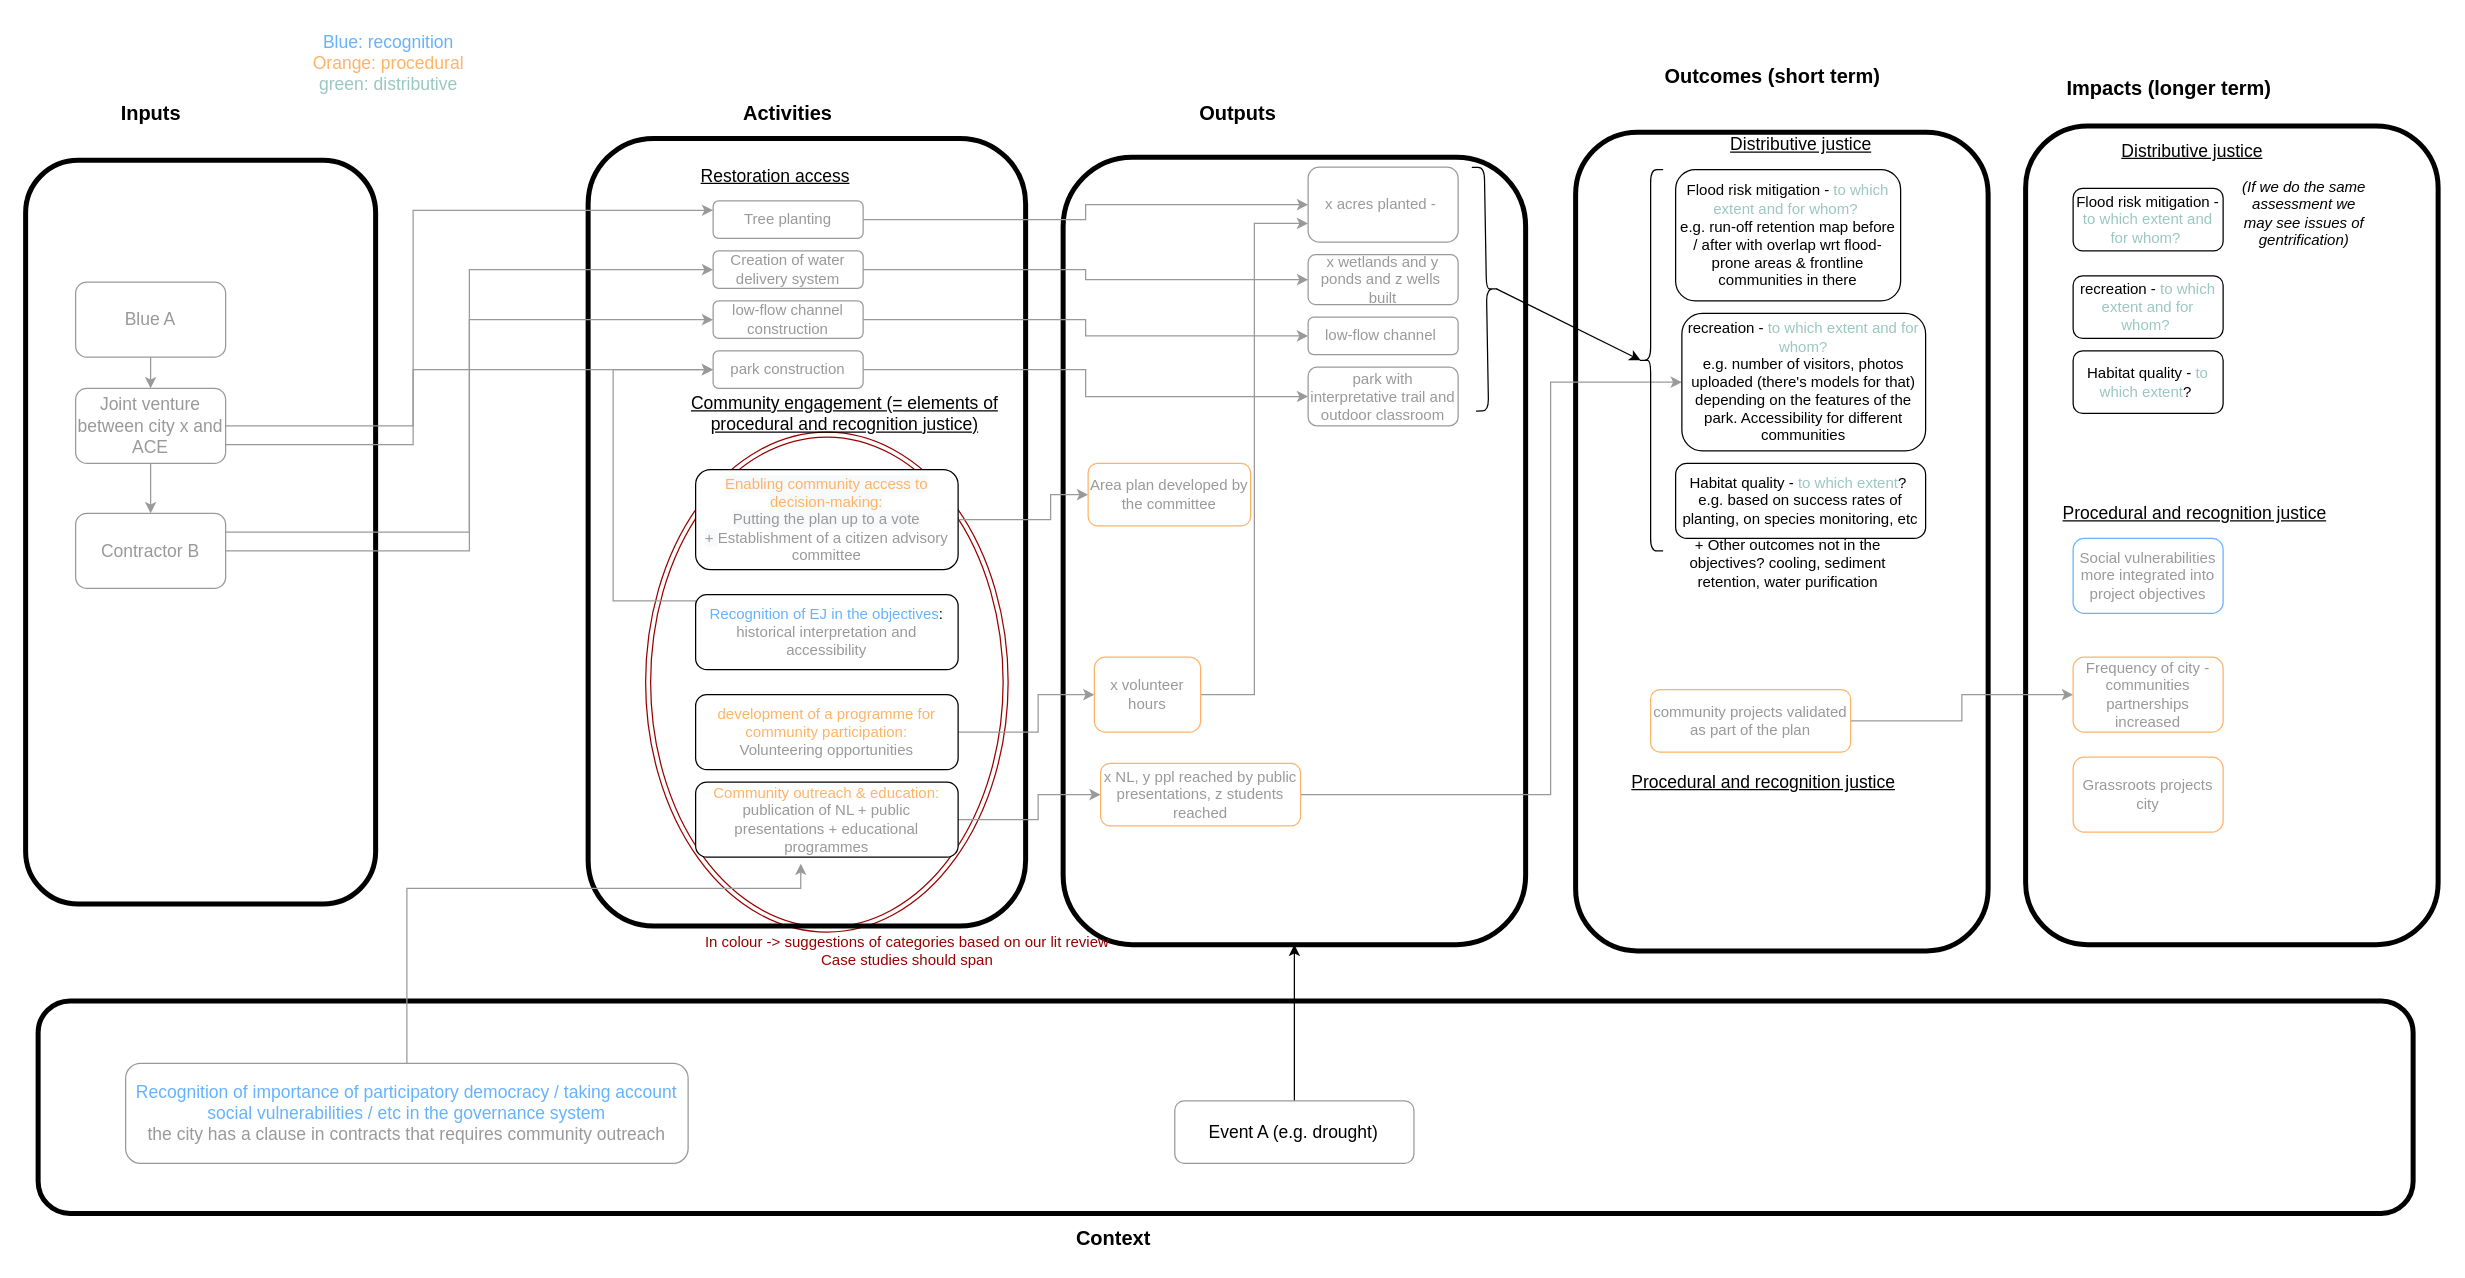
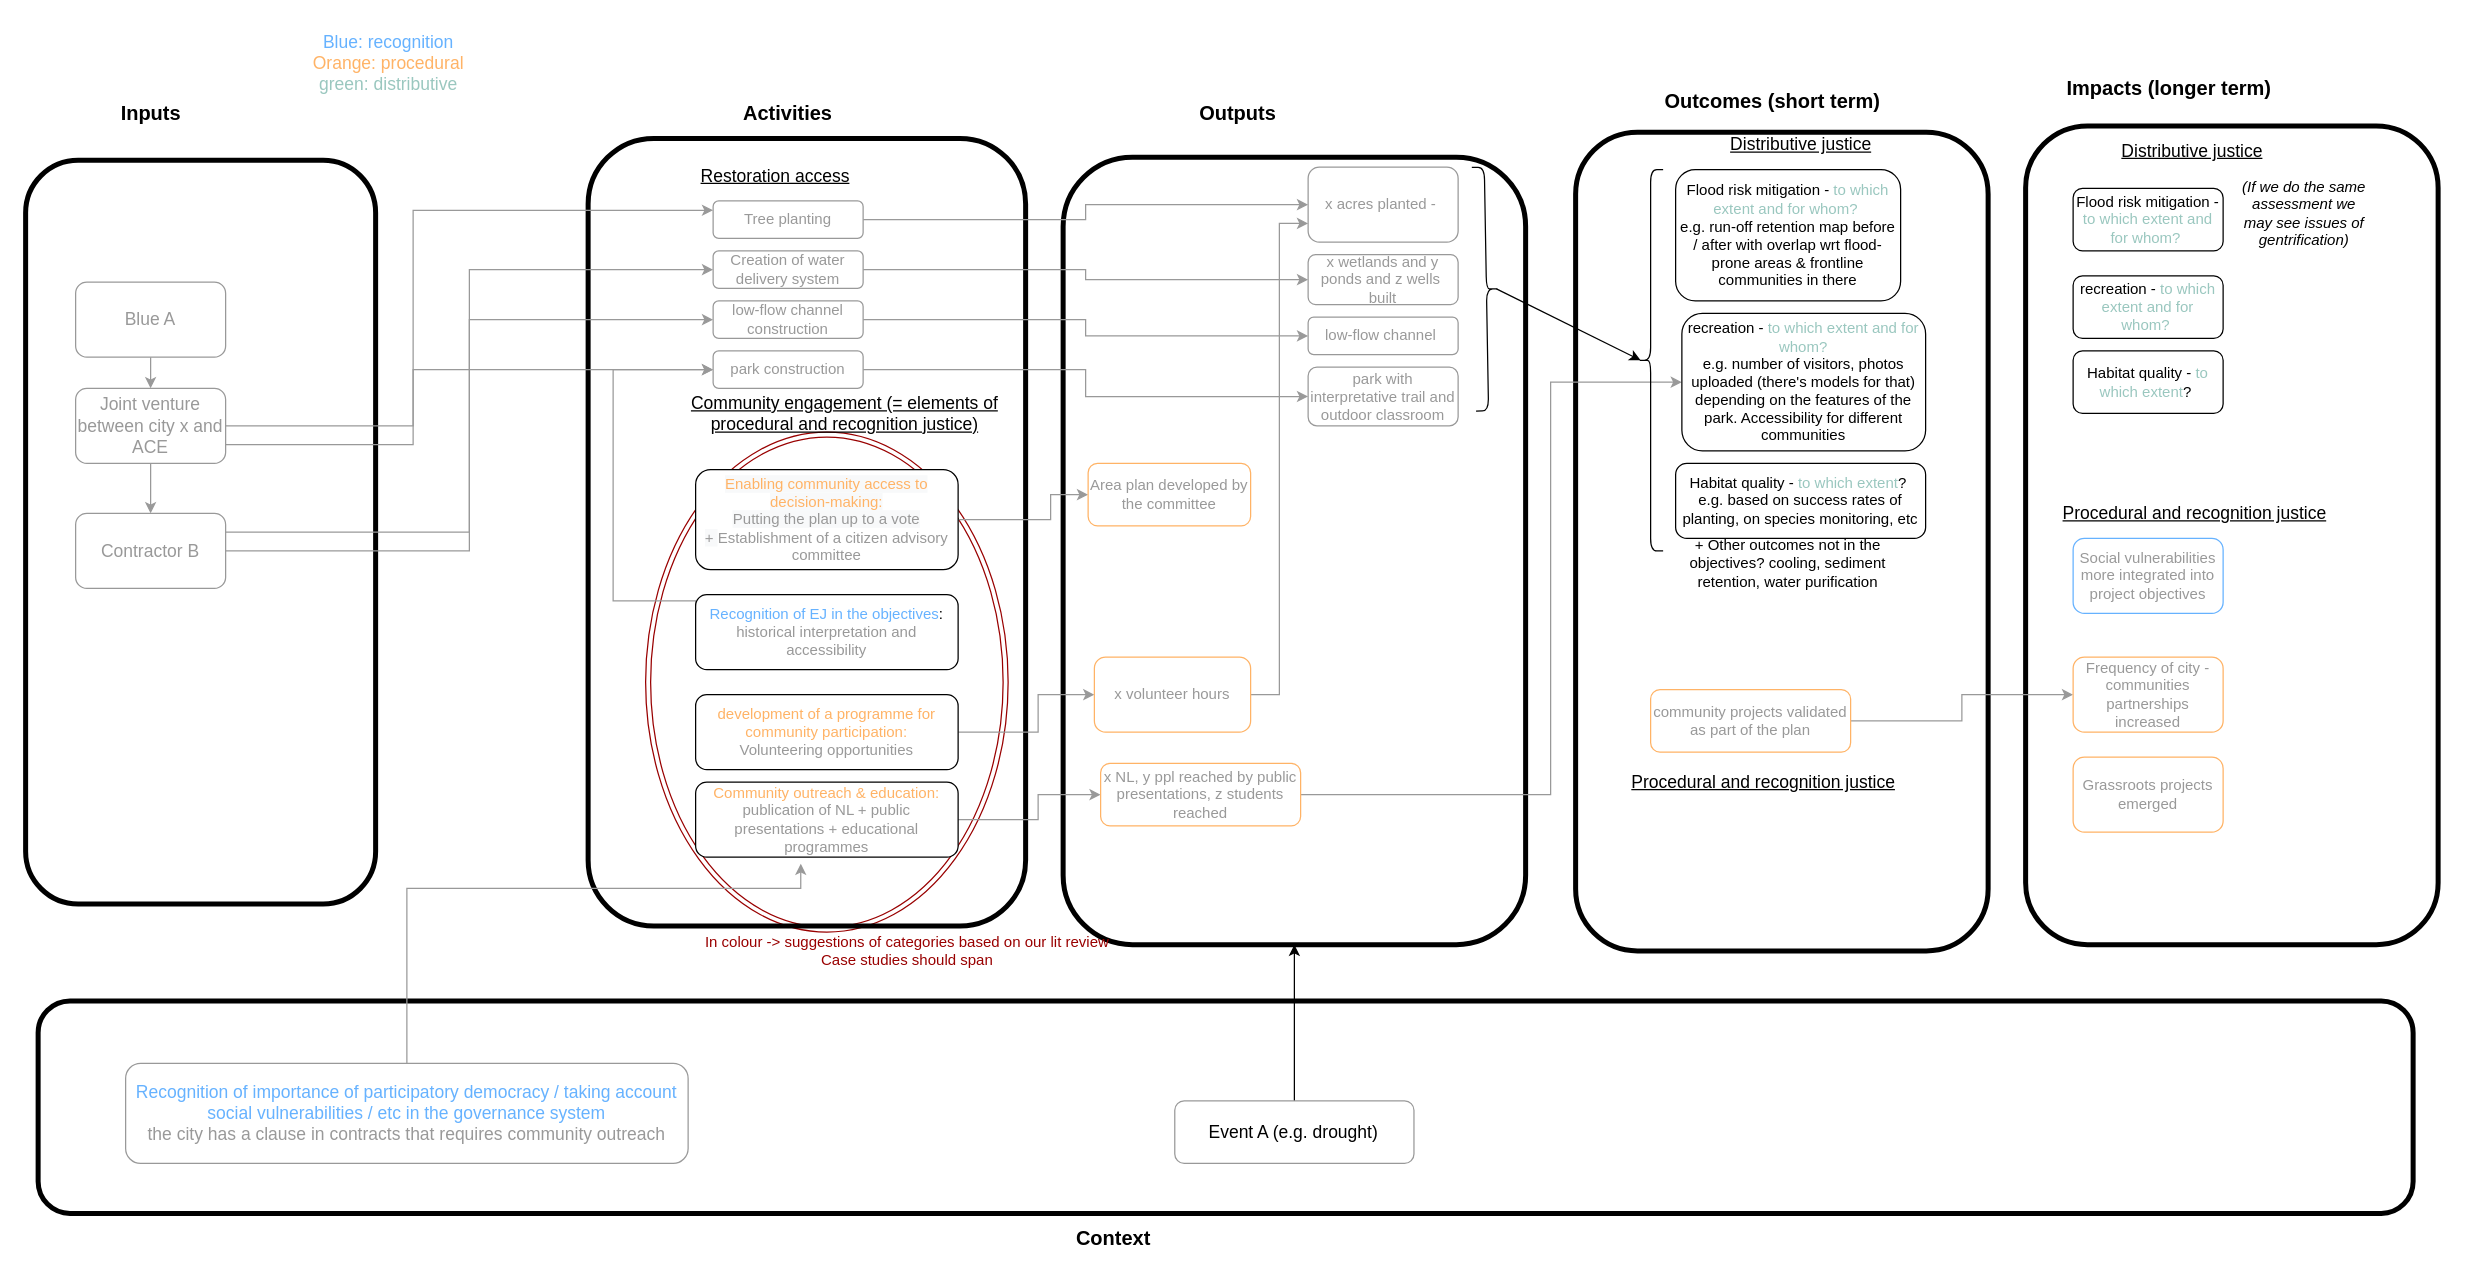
(1776, 76) -> (1776, 101)
(1148, 694) -> (1173, 694)
(2148, 794) -> (2148, 794)
